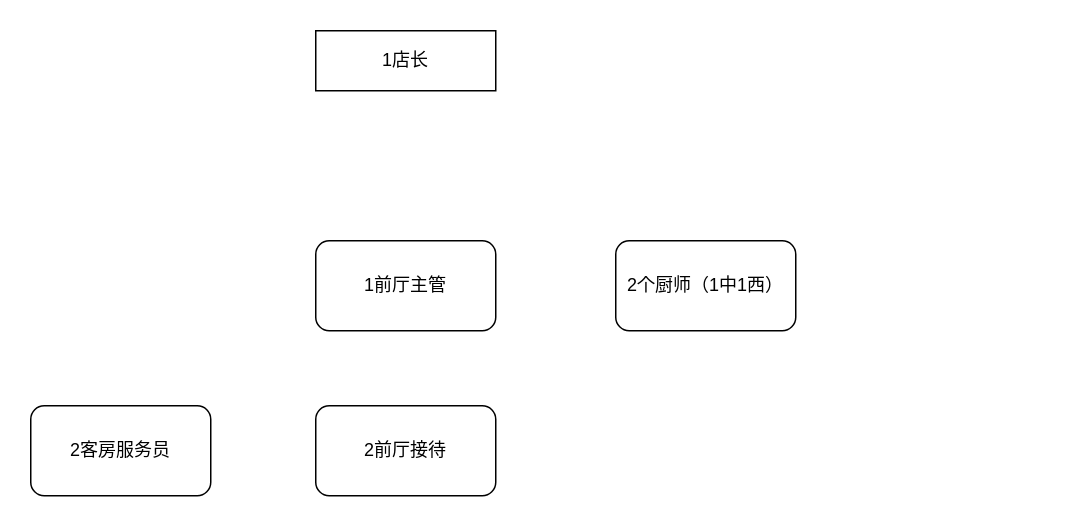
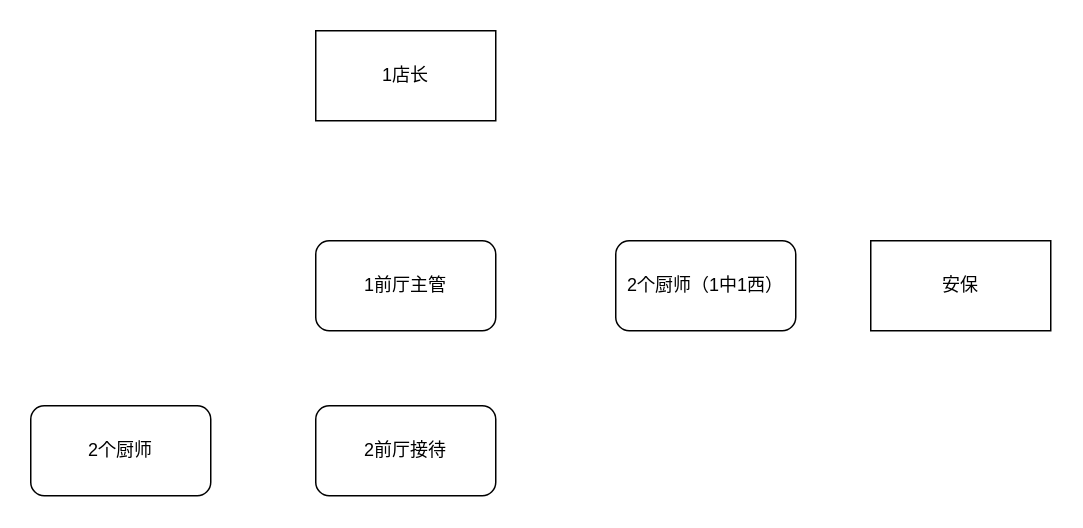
(406, 61) -> (406, 76)
none -> (961, 286)
(121, 451) -> (121, 451)
